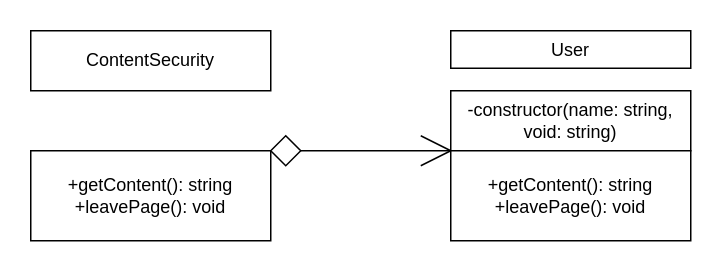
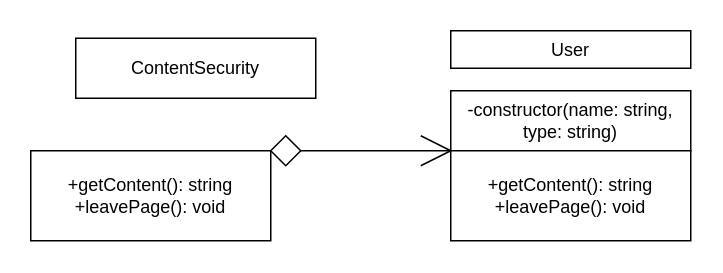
(151, 61) -> (196, 68)
(571, 121) -> (571, 121)
